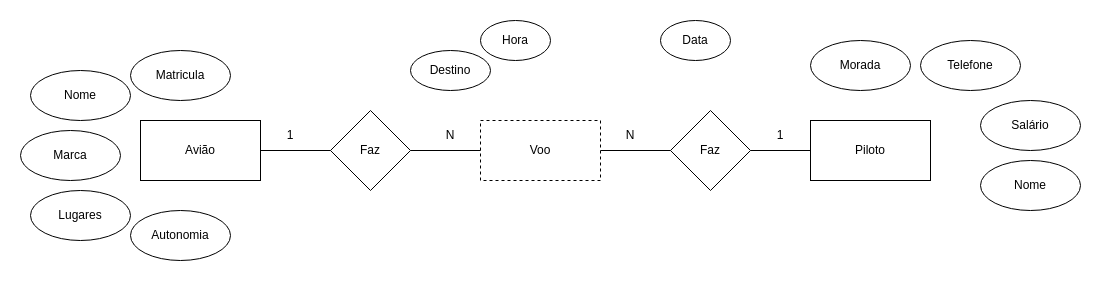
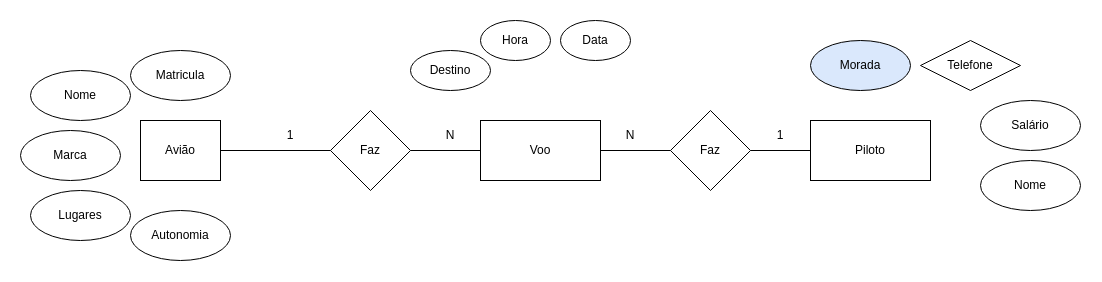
(696, 41) -> (596, 41)
(861, 66) -> (861, 66)
(971, 66) -> (971, 66)
(201, 151) -> (181, 151)
(541, 151) -> (541, 151)
